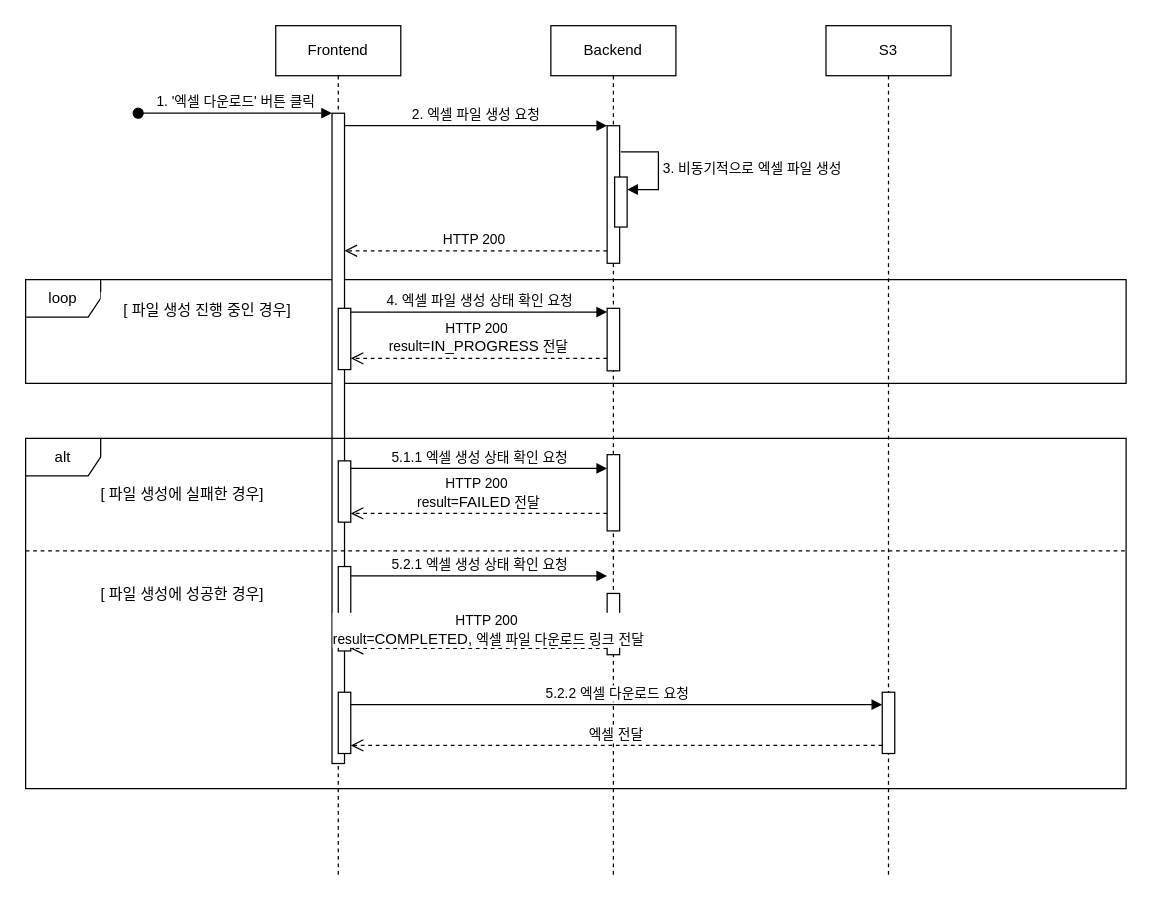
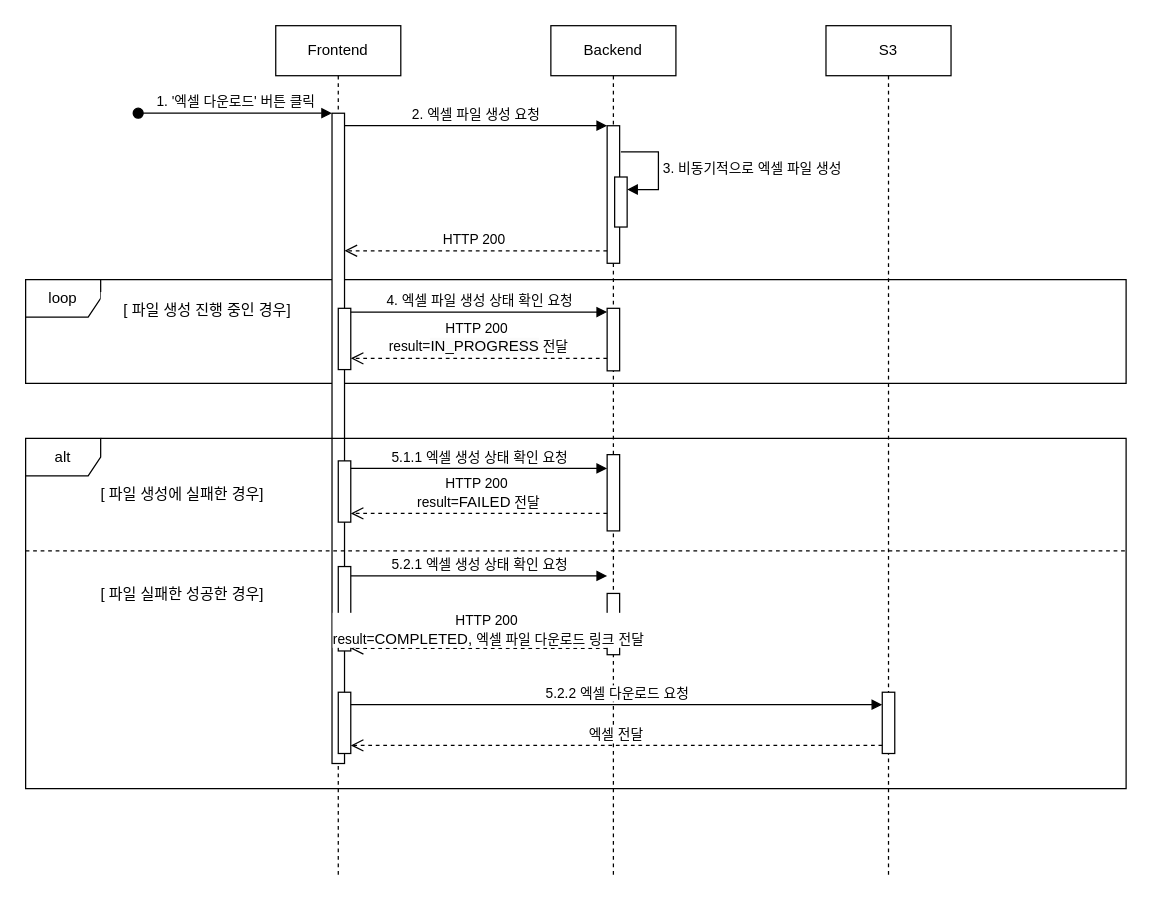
(183, 594) -> (183, 594)
